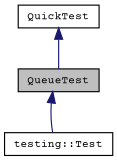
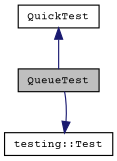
(51, 118) -> (66, 107)
